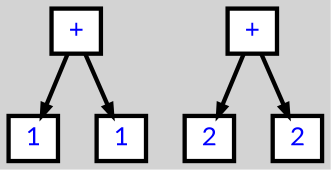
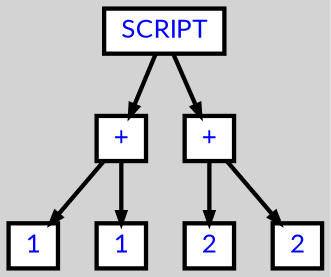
none -> (164, 31)
